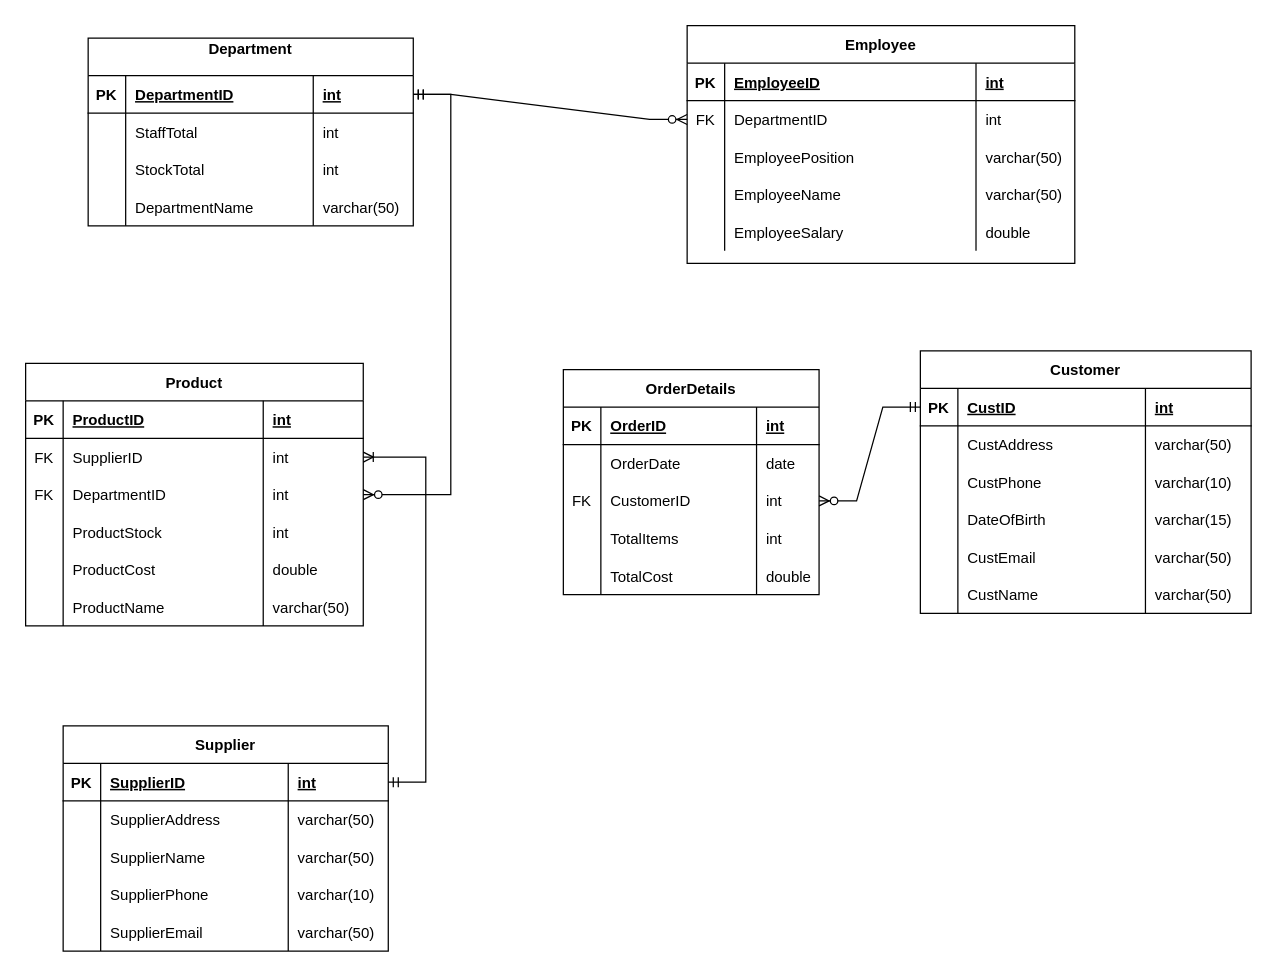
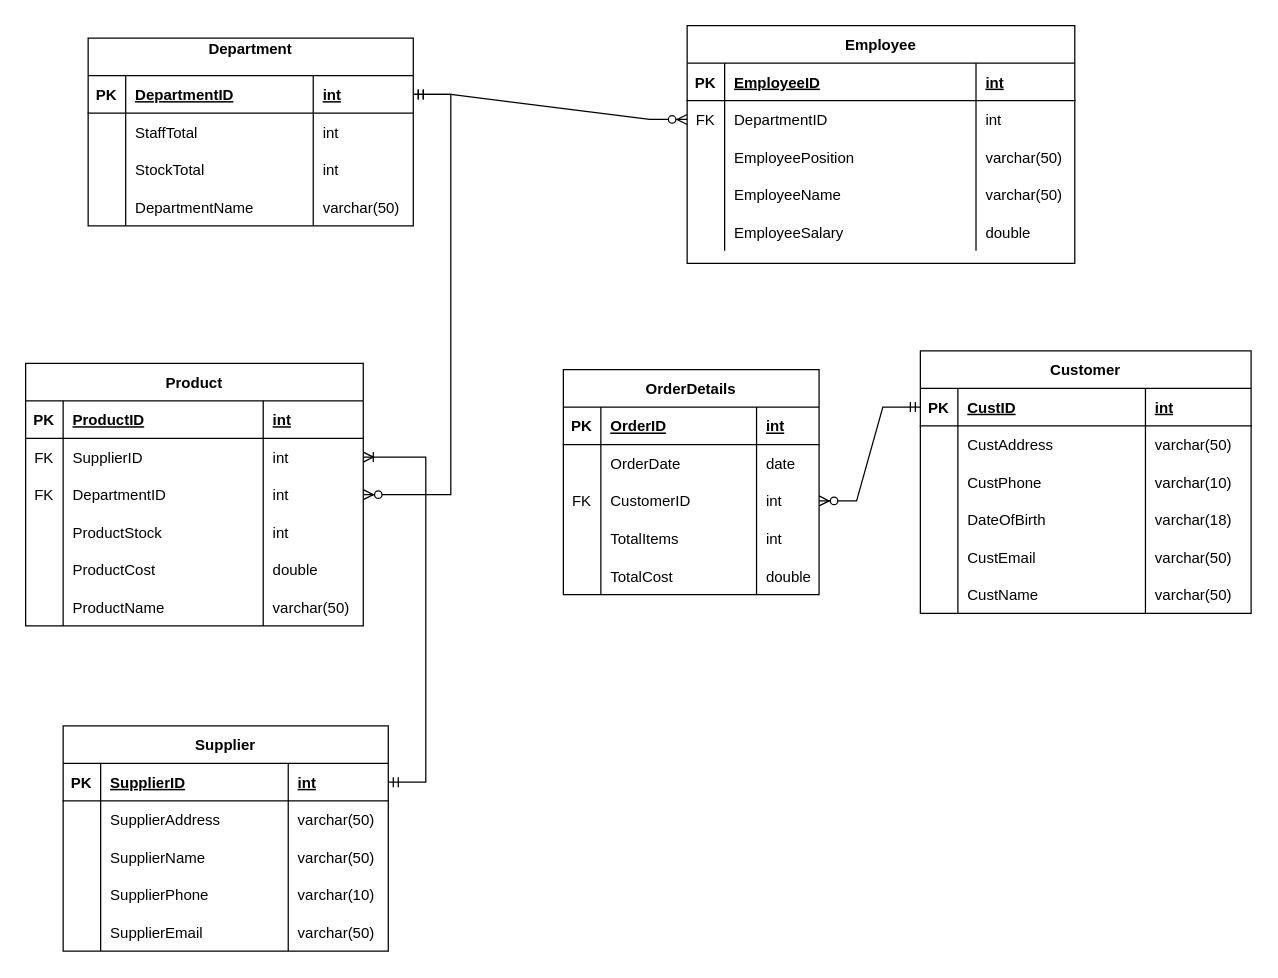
(1201, 520) -> (1201, 520)
